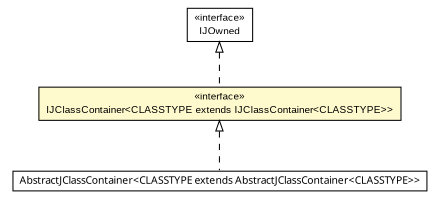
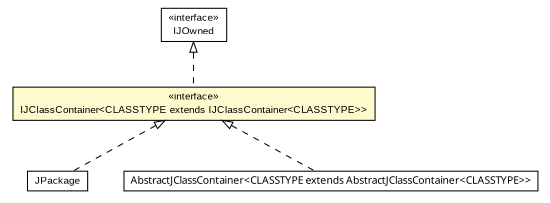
none -> (58, 181)
